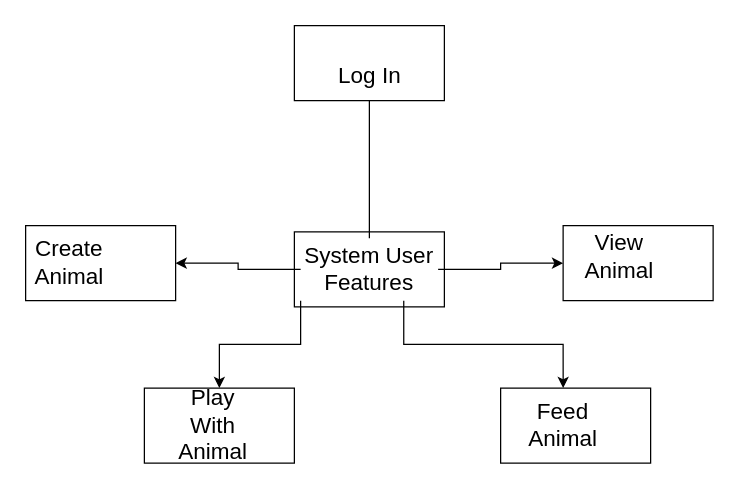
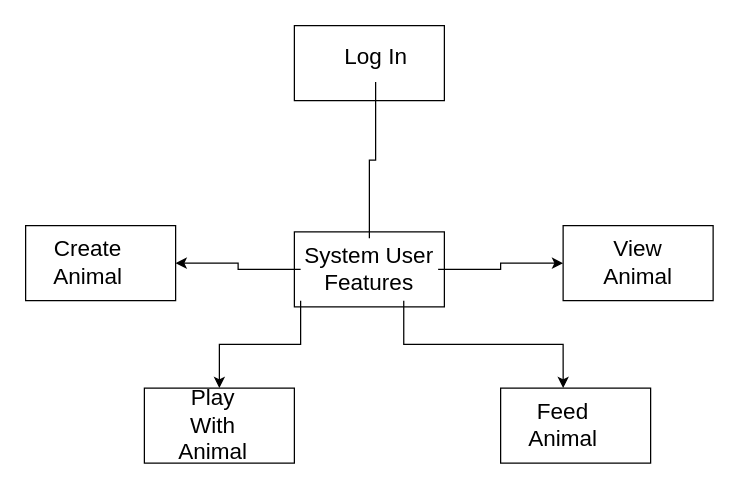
(369, 76) -> (376, 57)
(619, 257) -> (638, 263)
(69, 263) -> (88, 263)
